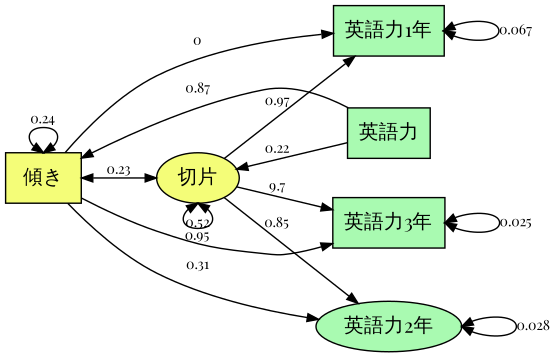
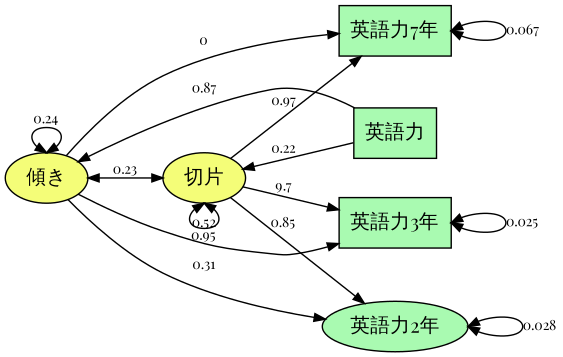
(389, 31) -> (395, 31)
(43, 178) -> (47, 178)
